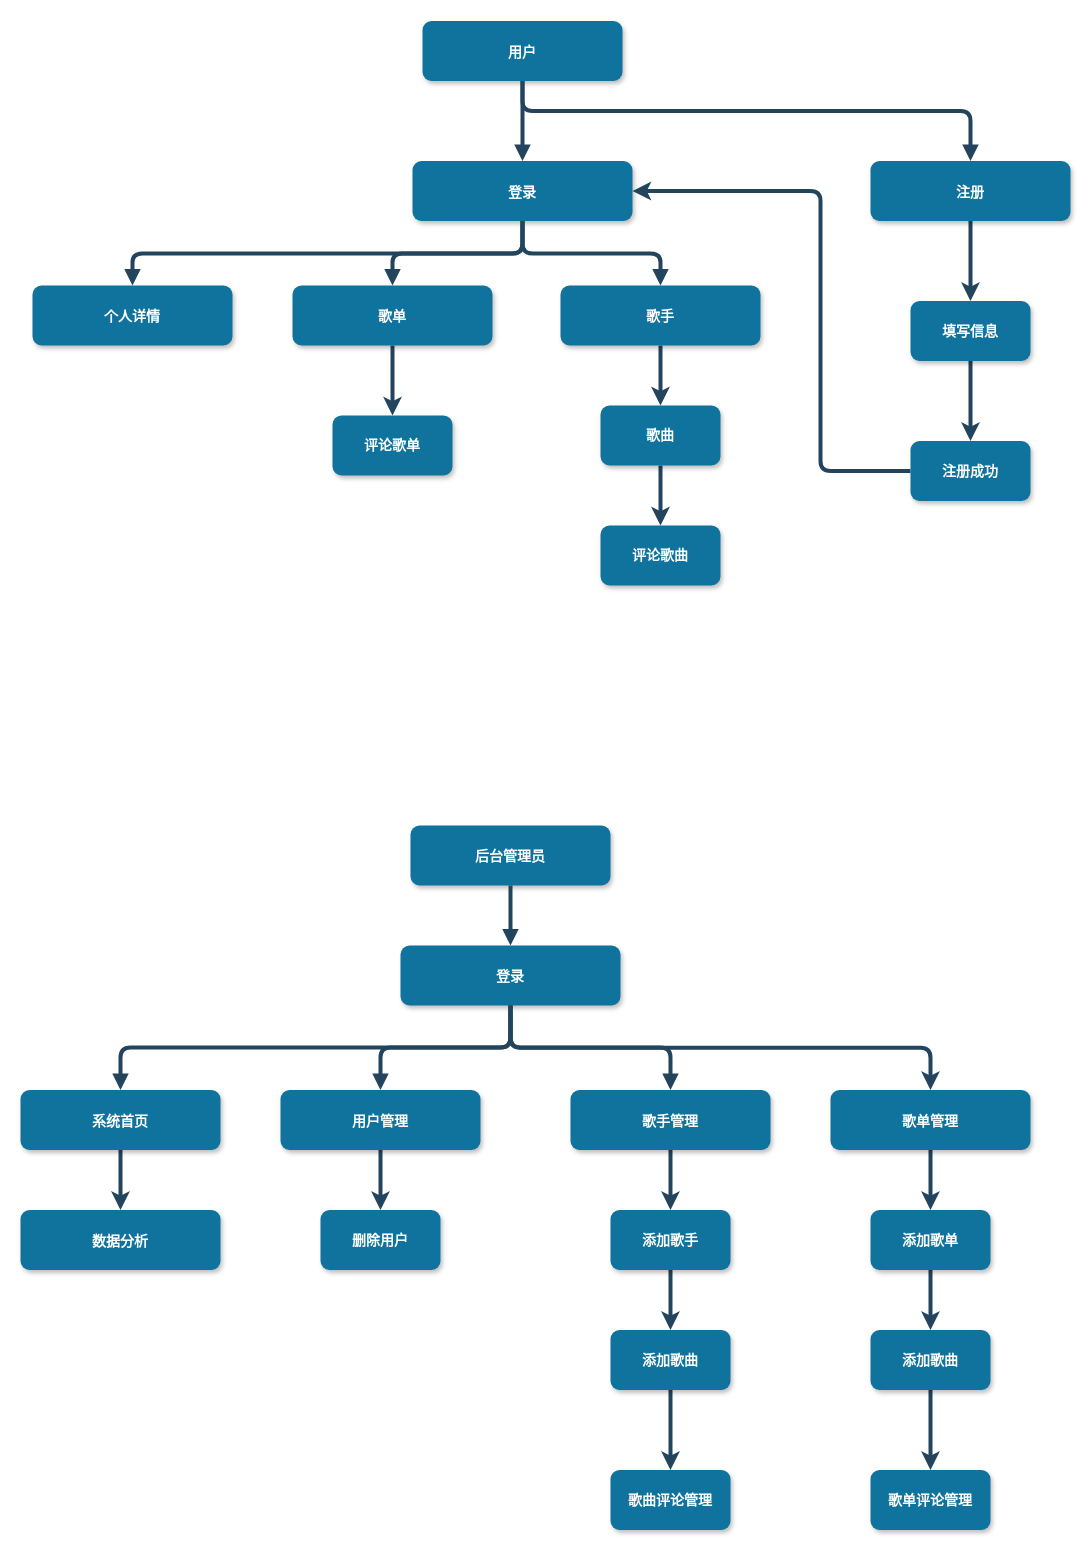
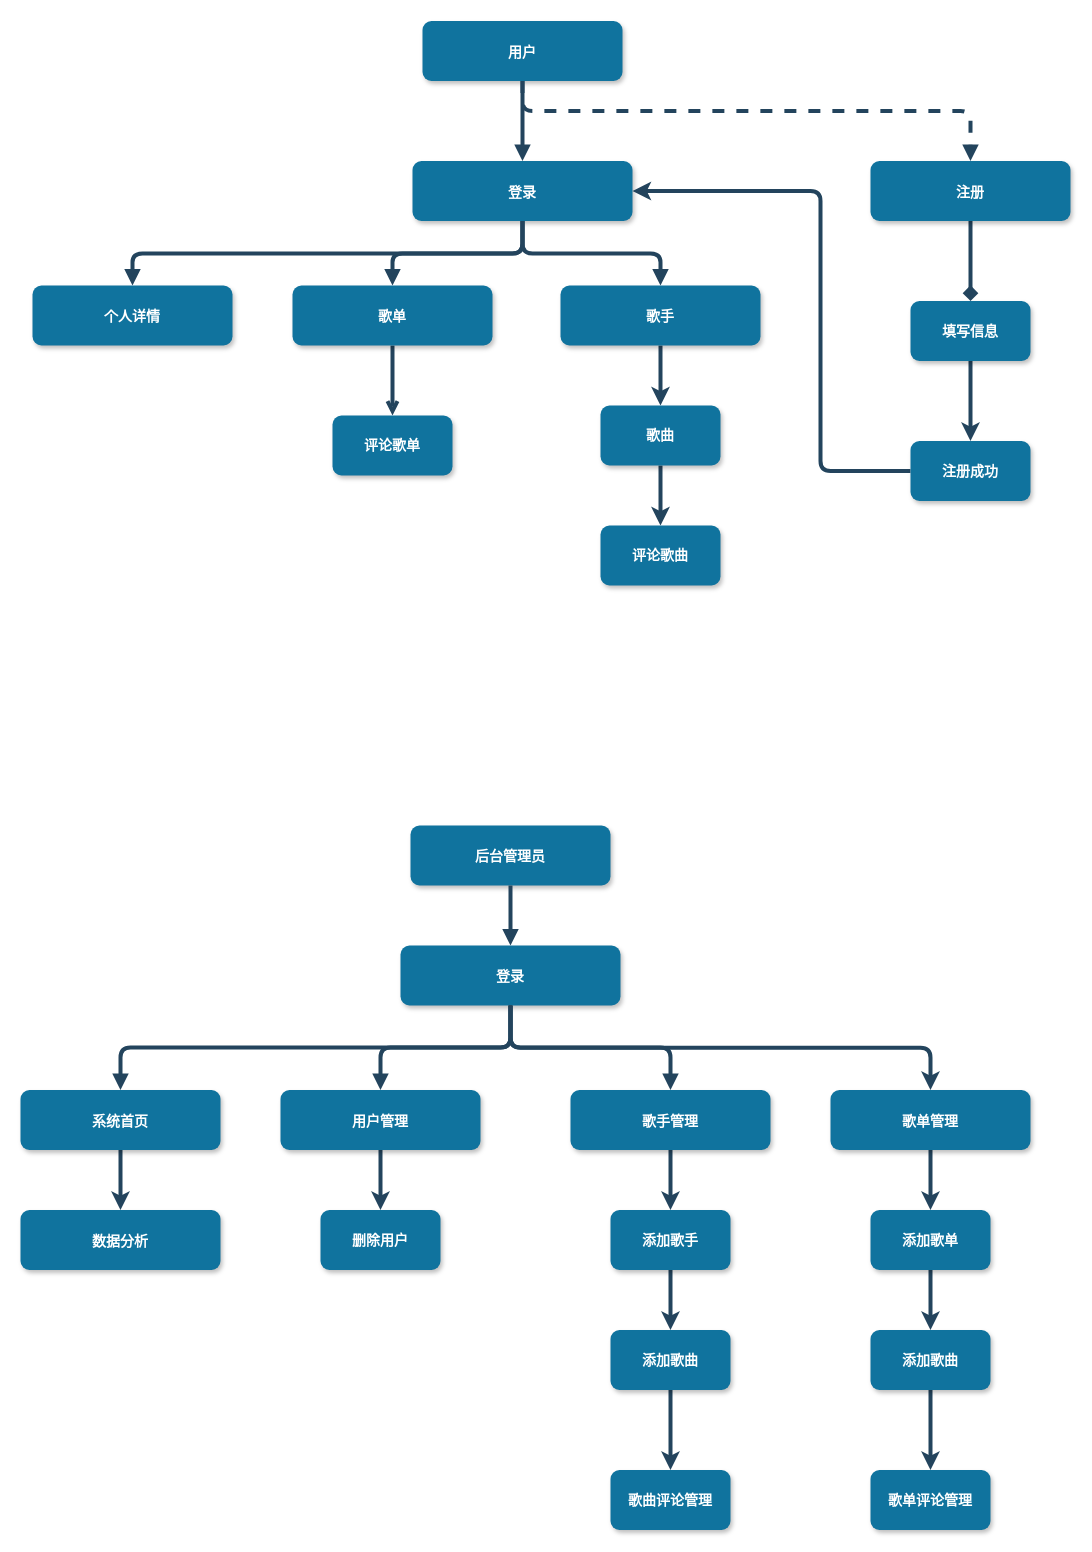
(561, 111) -> (561, 111)
(971, 286) -> (971, 286)
(393, 401) -> (393, 401)
